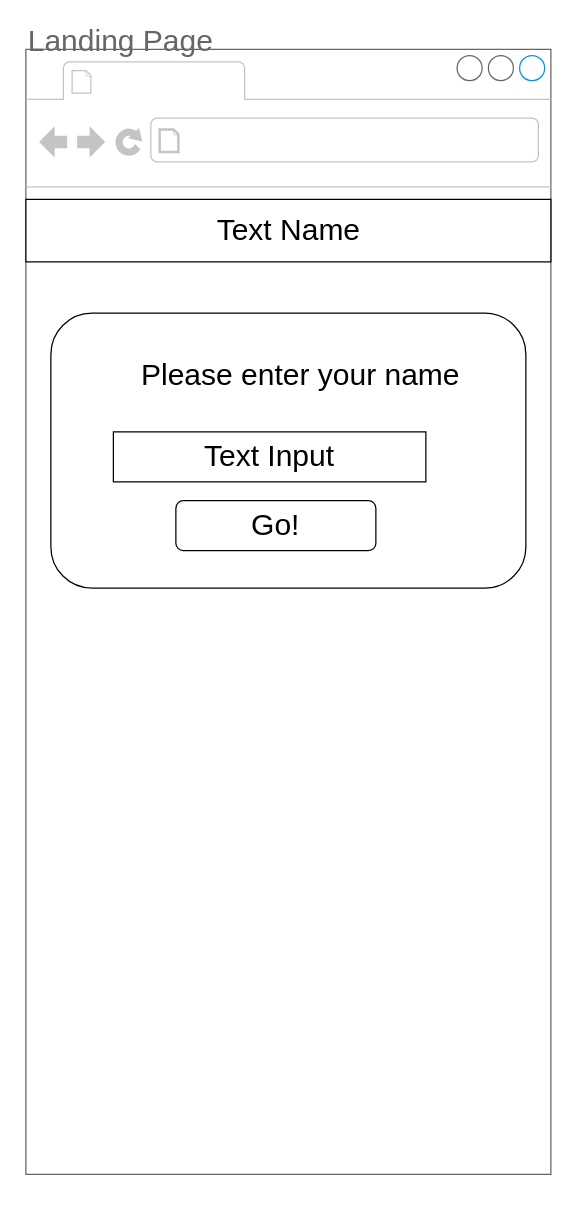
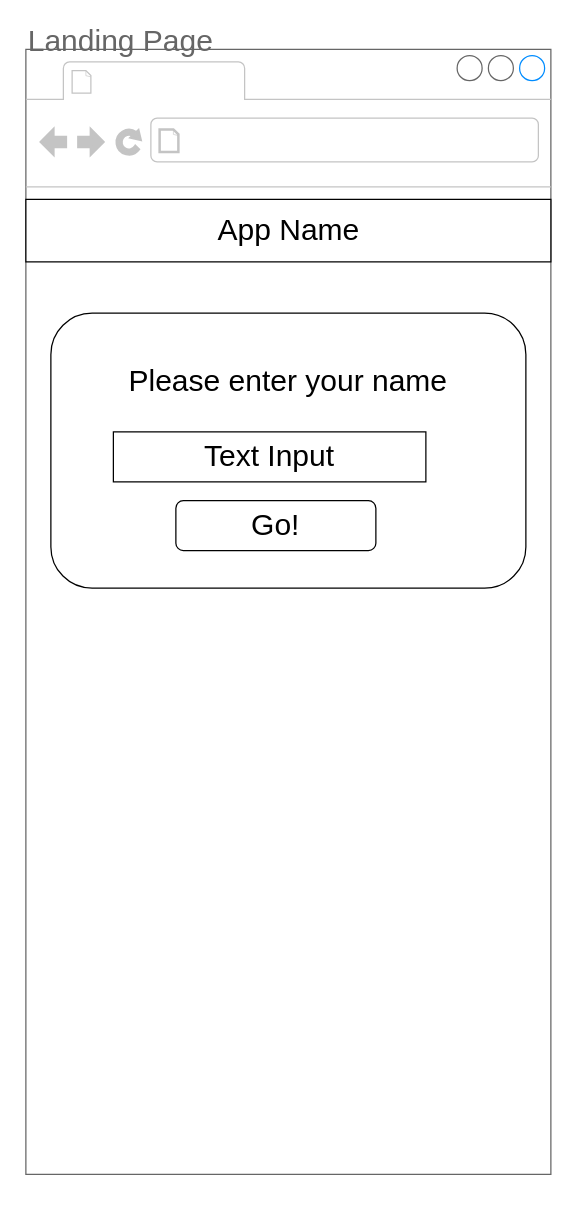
(289, 231) -> (289, 231)
(301, 376) -> (288, 382)
